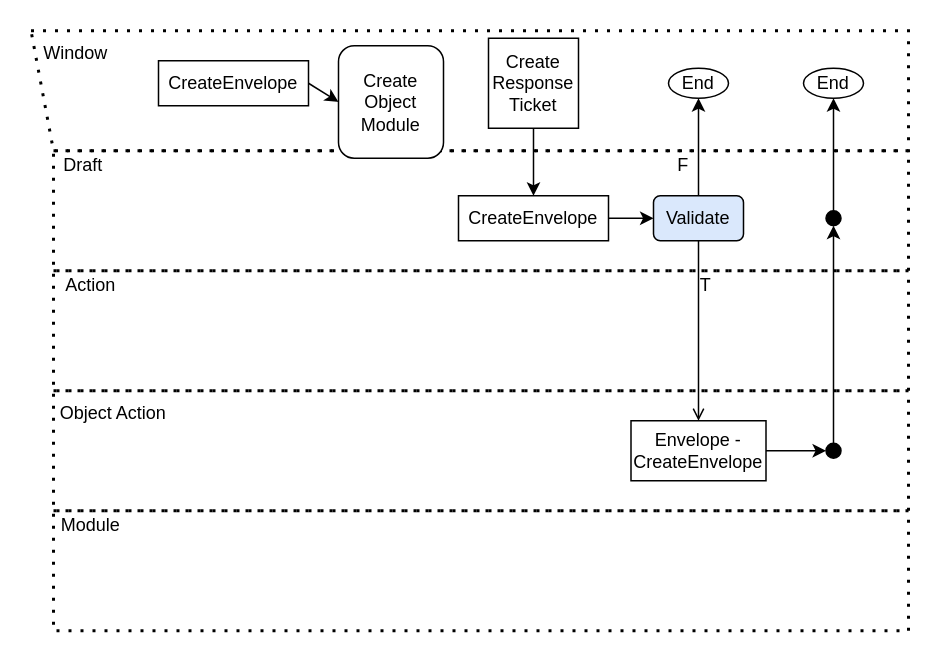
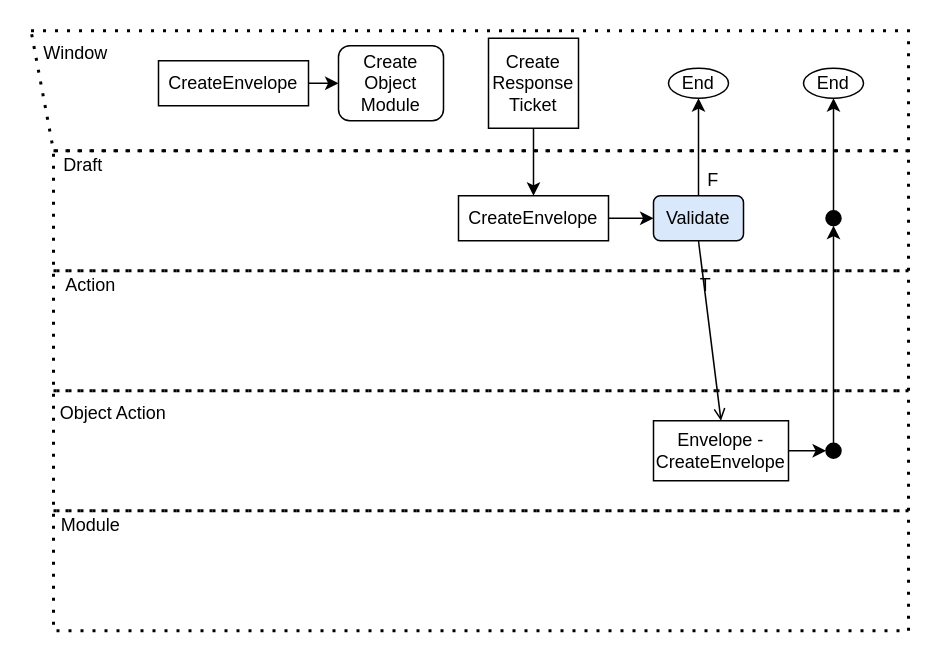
(391, 102) -> (391, 83)
(683, 166) -> (713, 181)
(698, 451) -> (721, 451)
